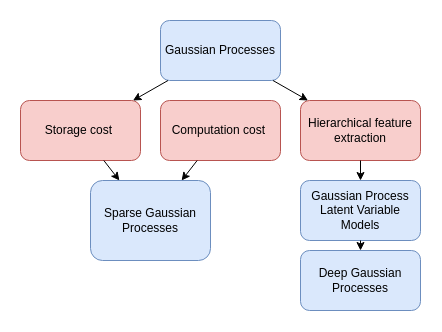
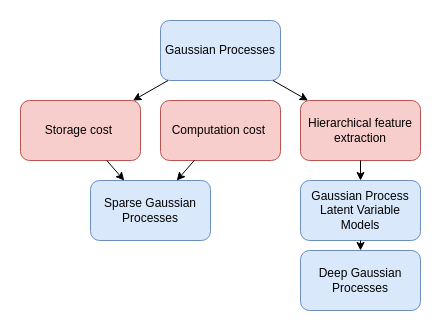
(151, 221) -> (151, 211)
